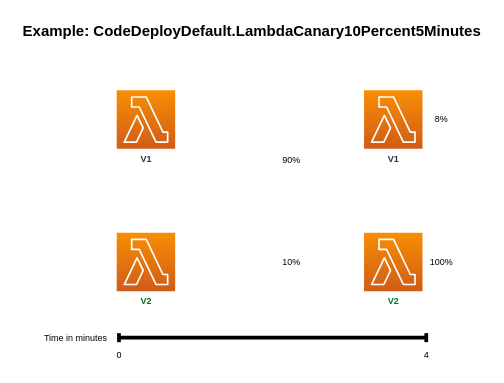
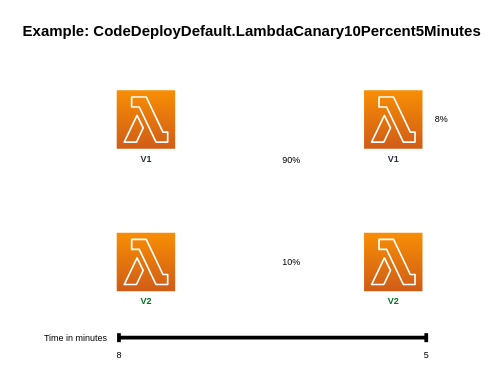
(441, 262) -> none
(119, 356) -> (119, 356)
(427, 356) -> (427, 356)
